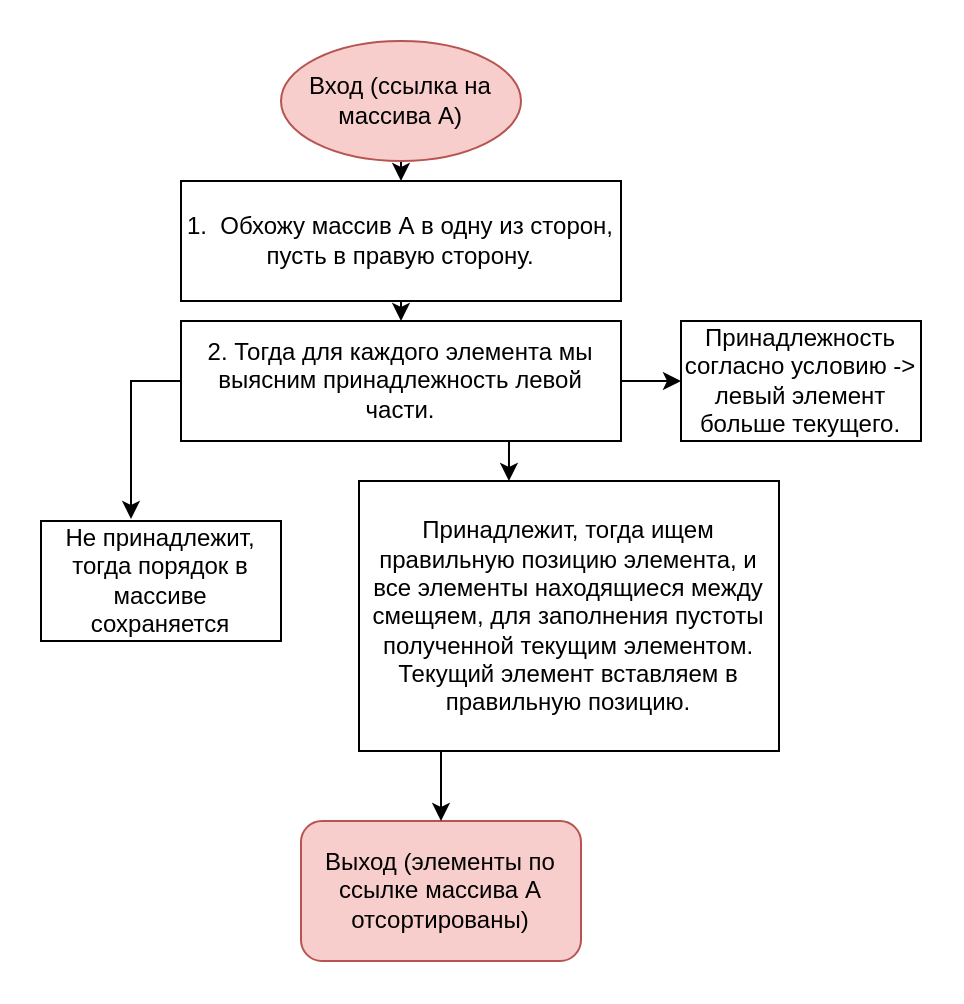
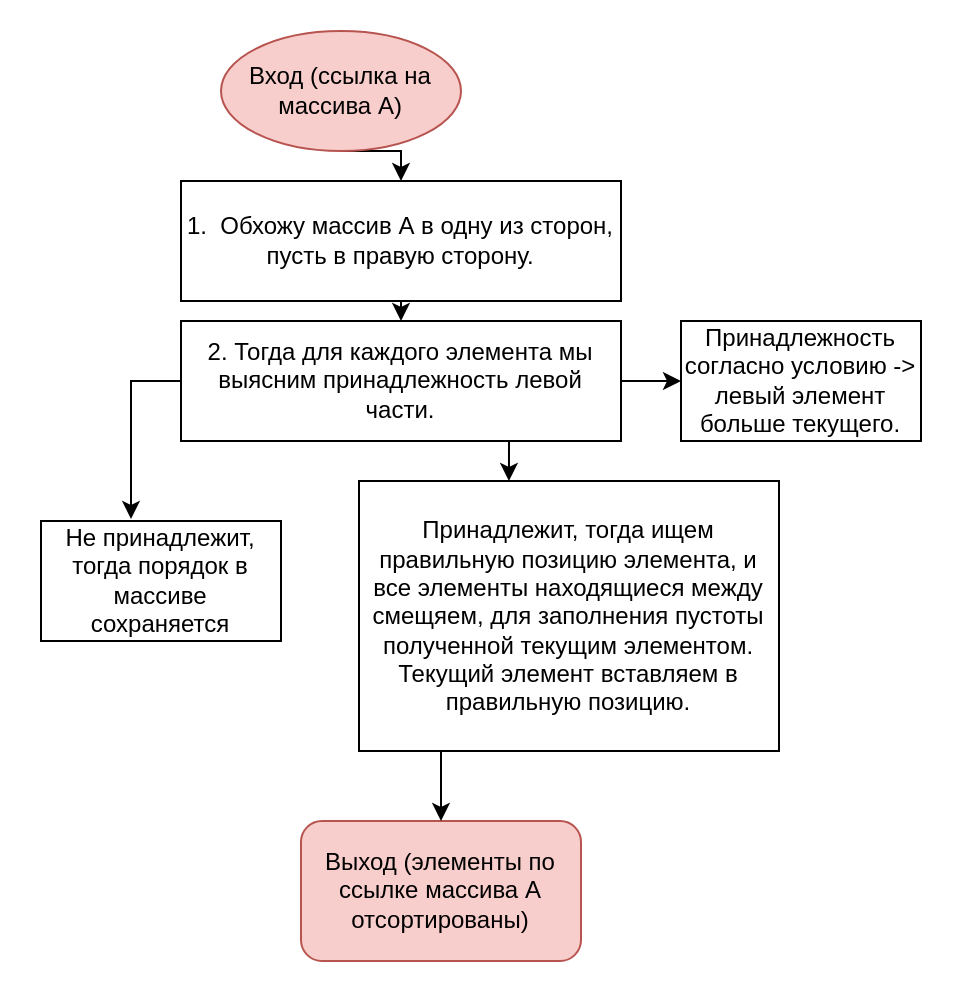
(401, 101) -> (341, 91)
